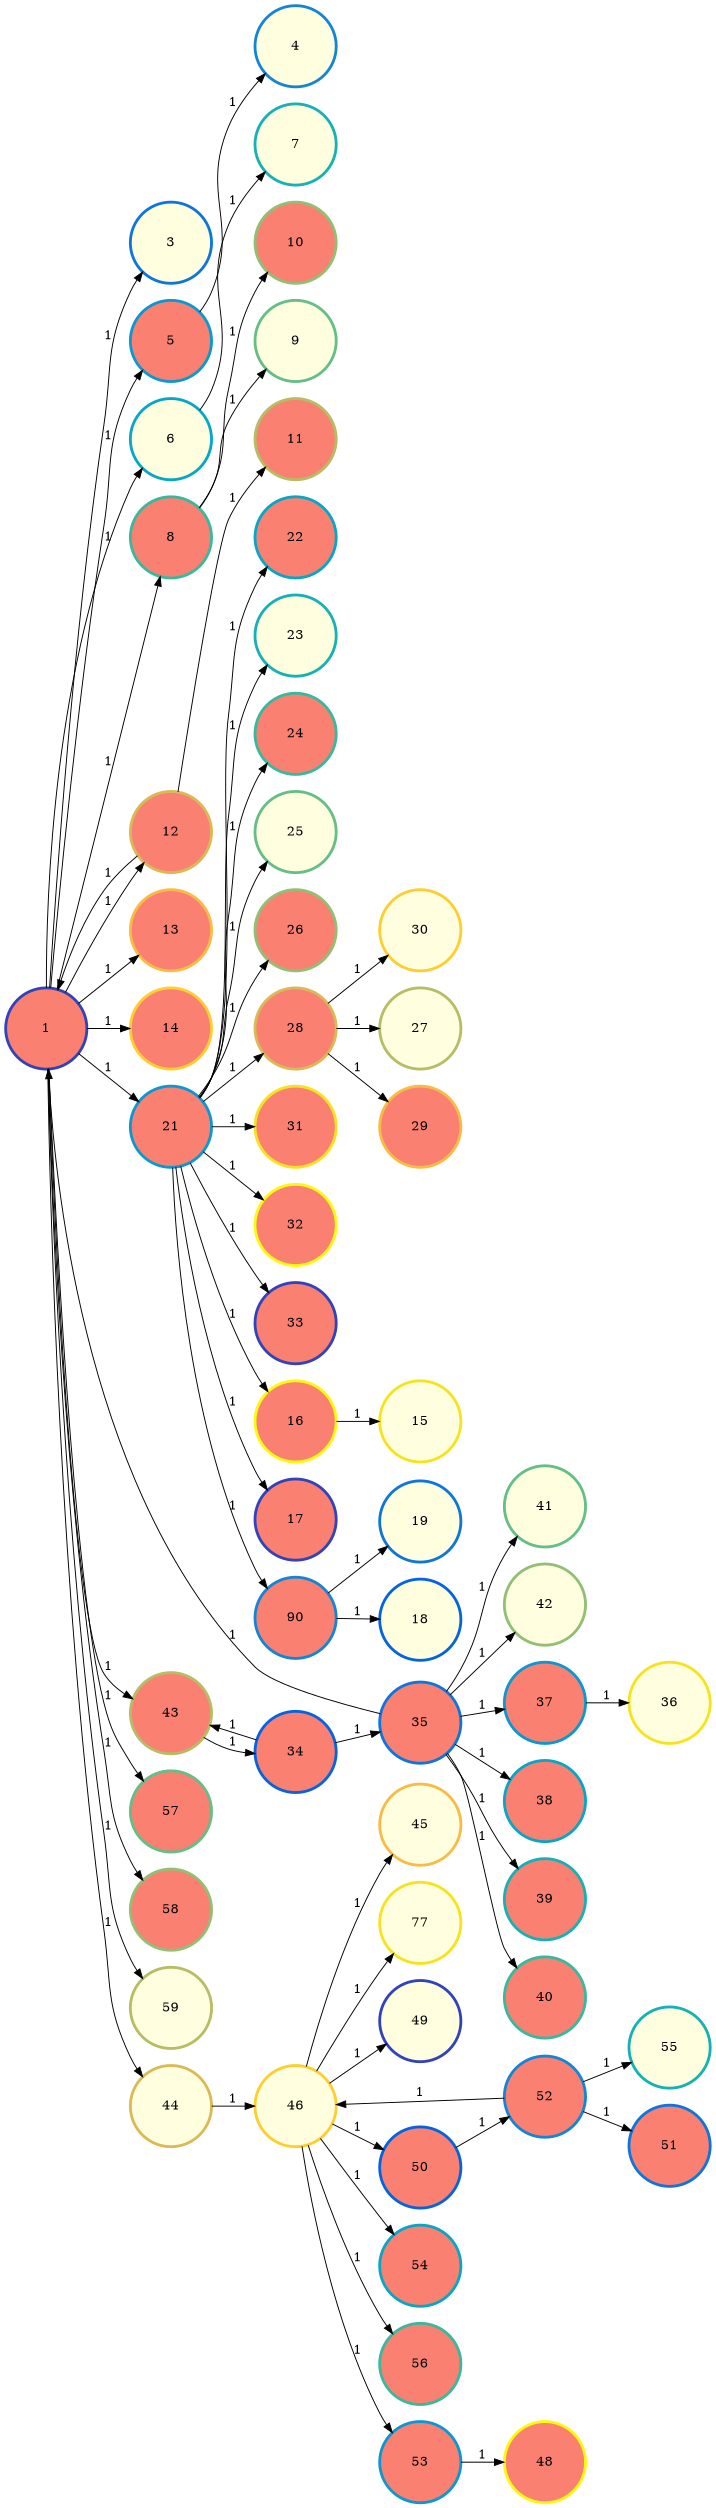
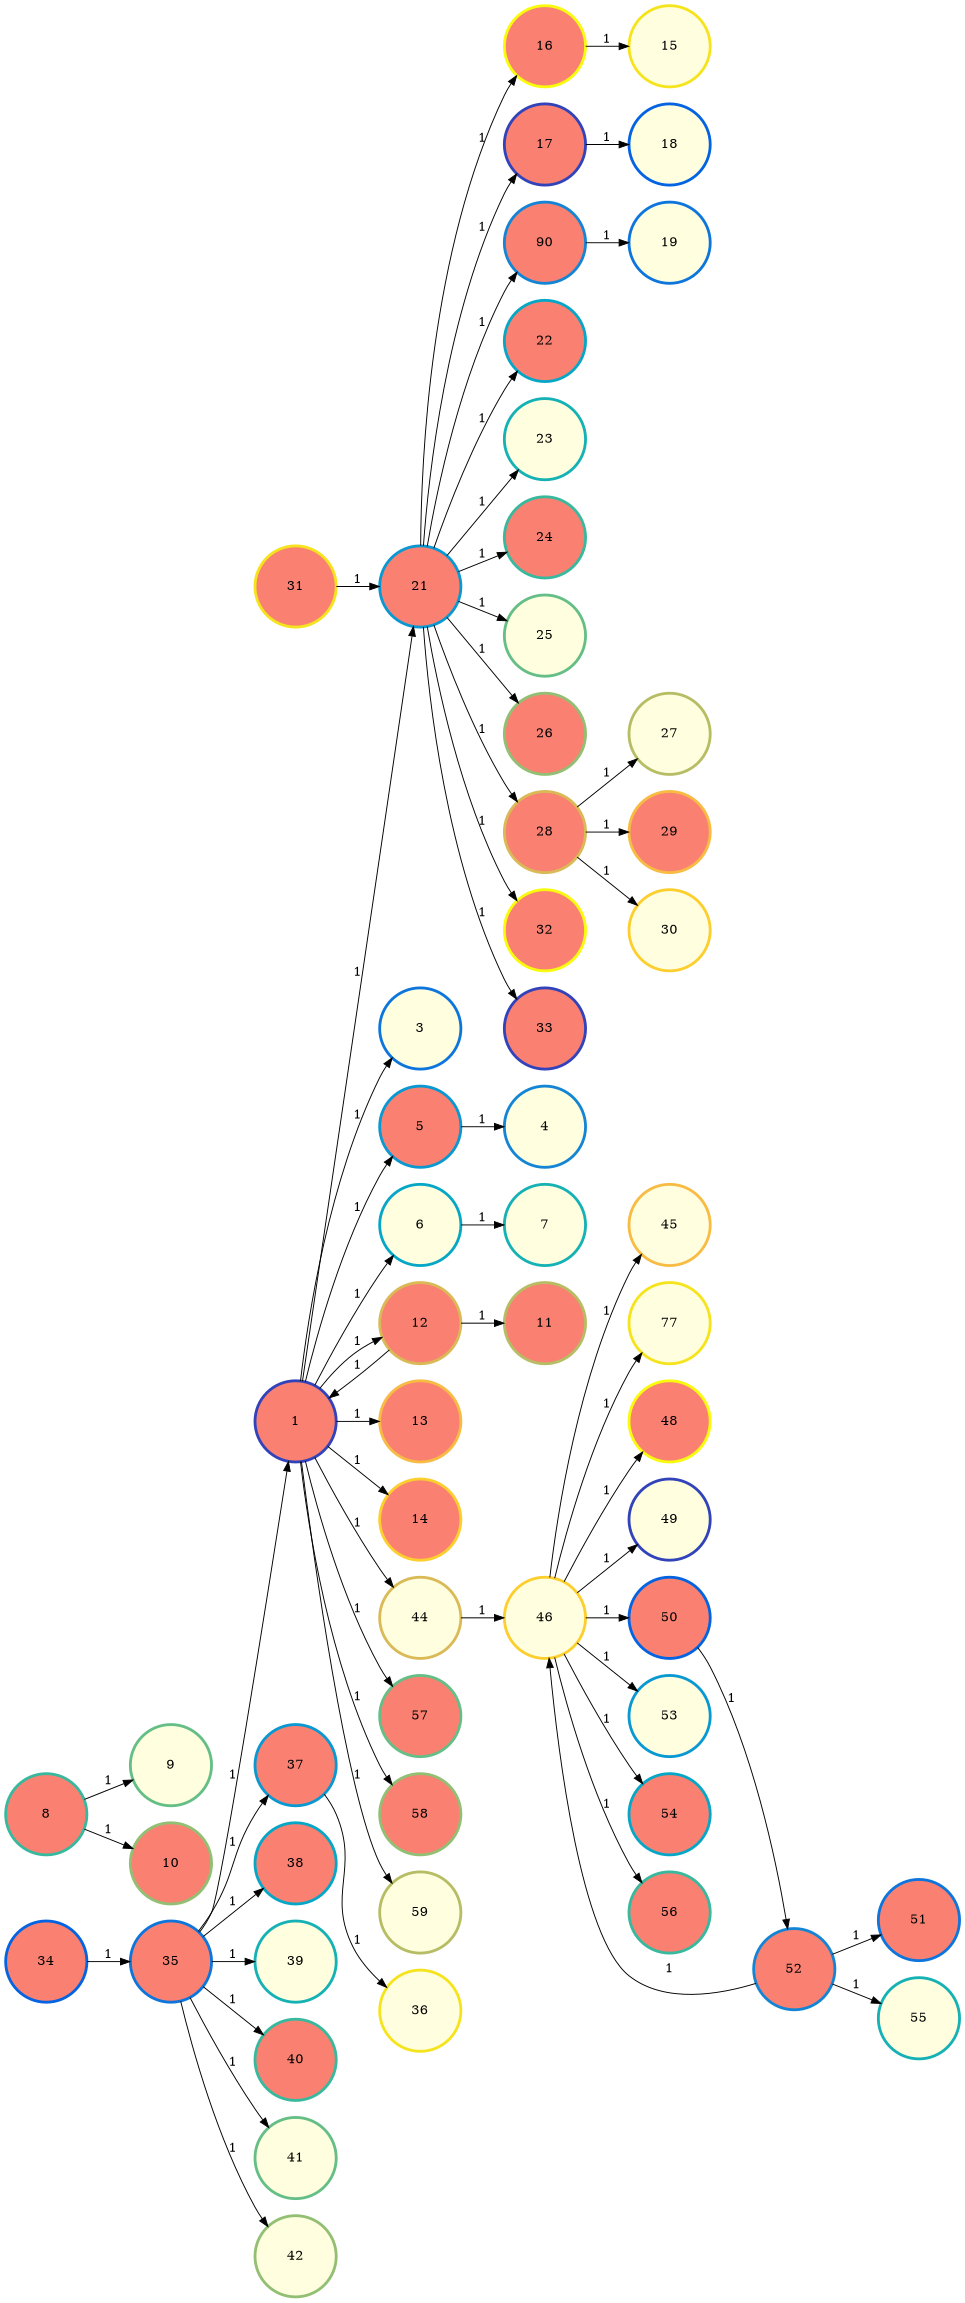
(107, 788) -> none
(228, 1127) -> (353, 586)
(353, 1619) -> (602, 144)
(171, 1713) -> none
(545, 1899) -> (296, 1962)
(420, 2462) -> (670, 1716)
(478, 2462) -> (598, 1519)
